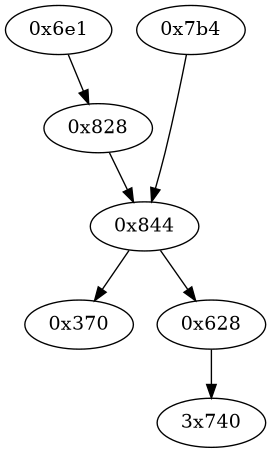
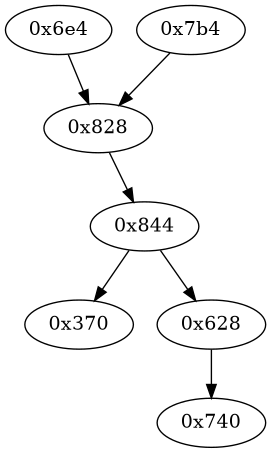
(59, 30) -> (59, 30)
(172, 122) -> (149, 74)
(211, 423) -> (211, 423)
